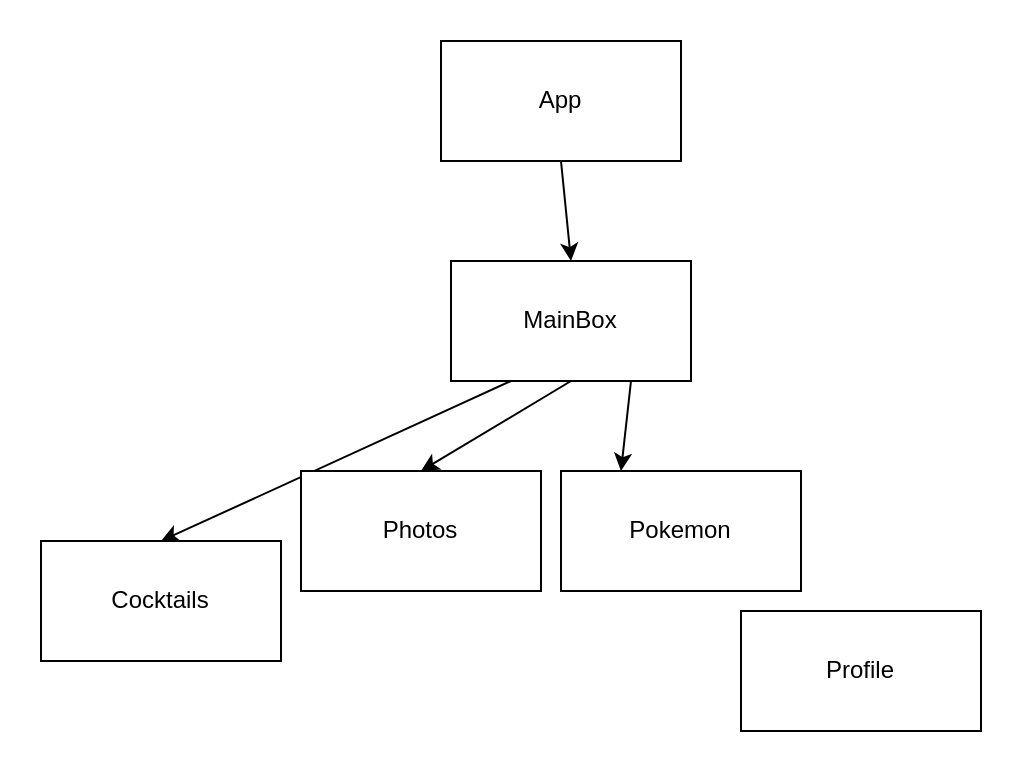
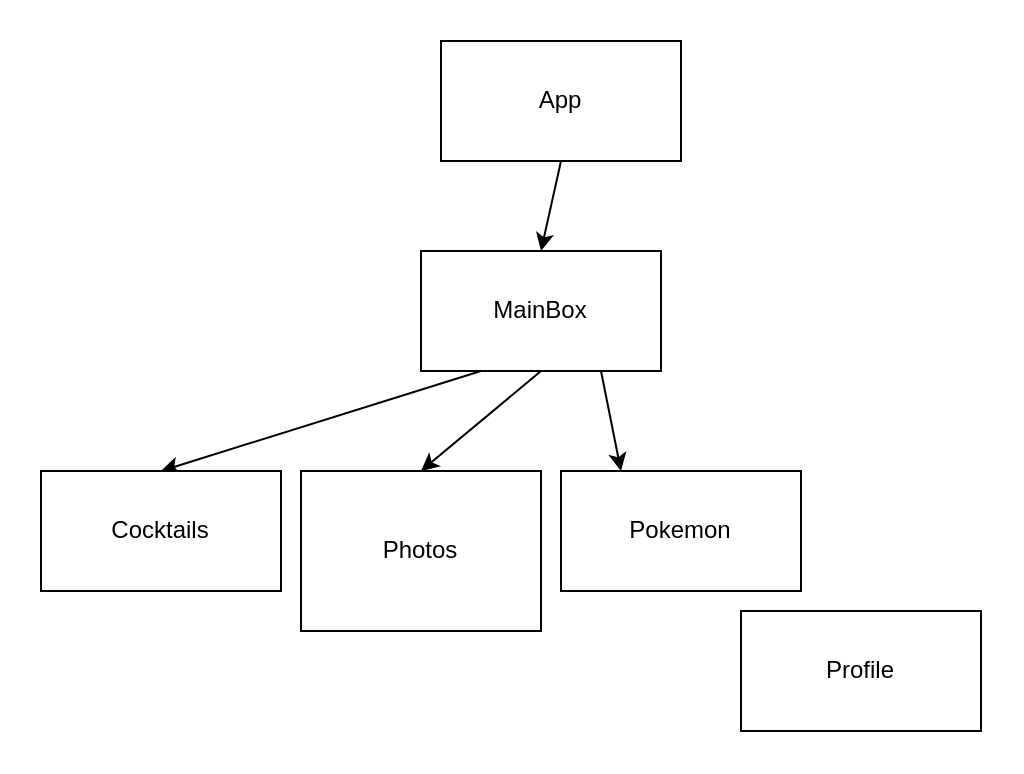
(571, 321) -> (541, 311)
(421, 531) -> (421, 551)
(161, 601) -> (161, 531)
